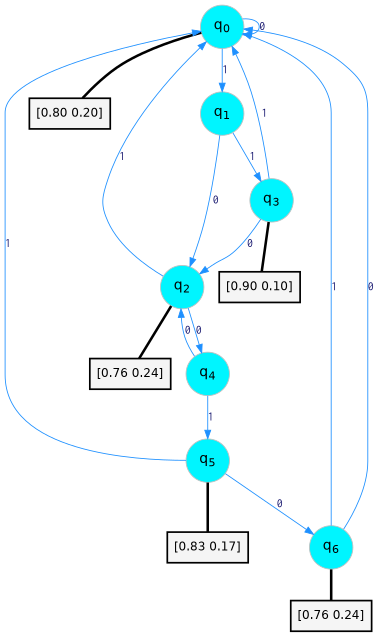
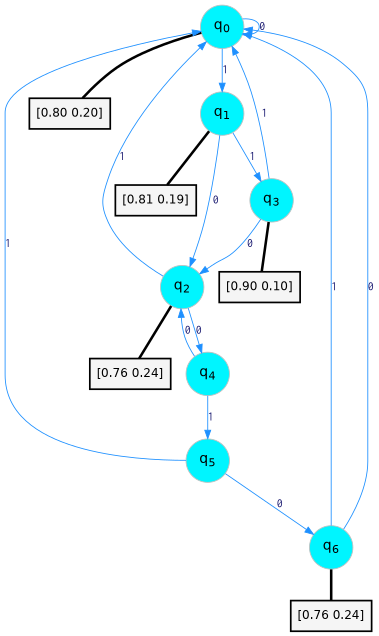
none -> (156, 200)
(208, 547) -> none
